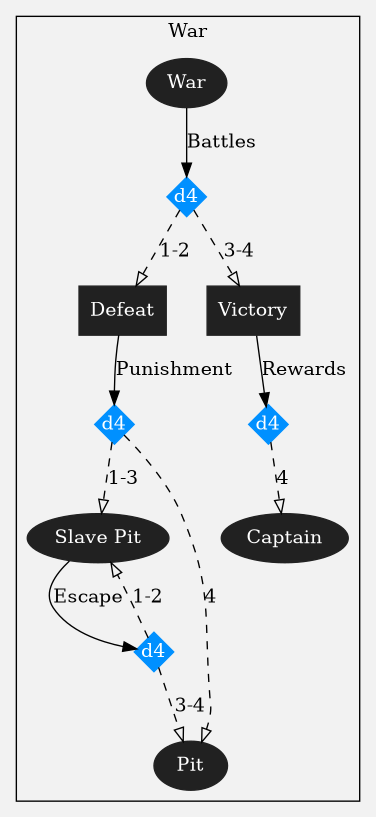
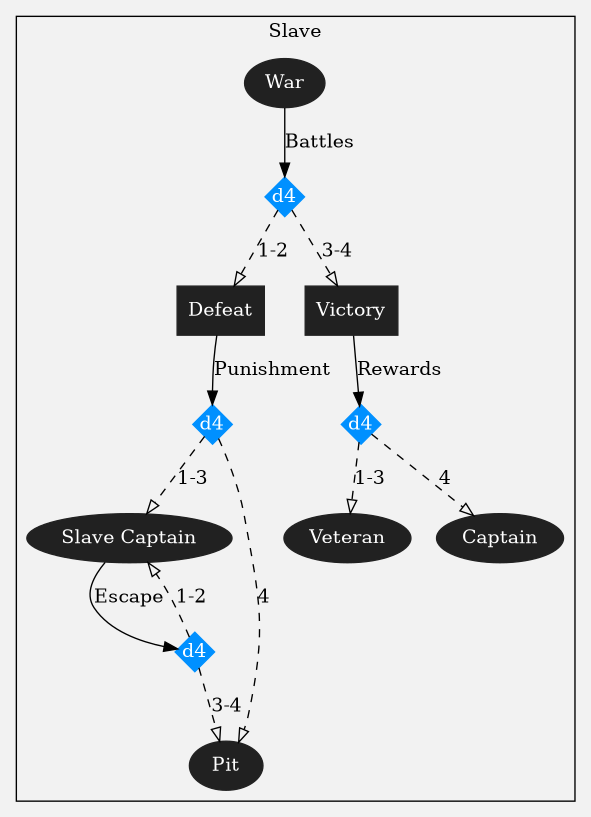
(188, 32) -> (296, 32)
(98, 538) -> (129, 538)
none -> (347, 538)
